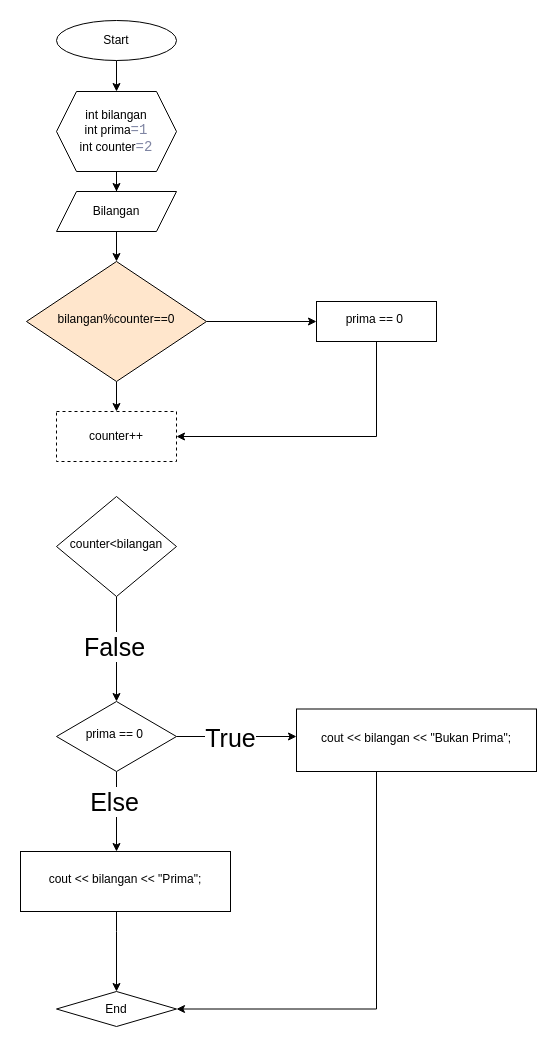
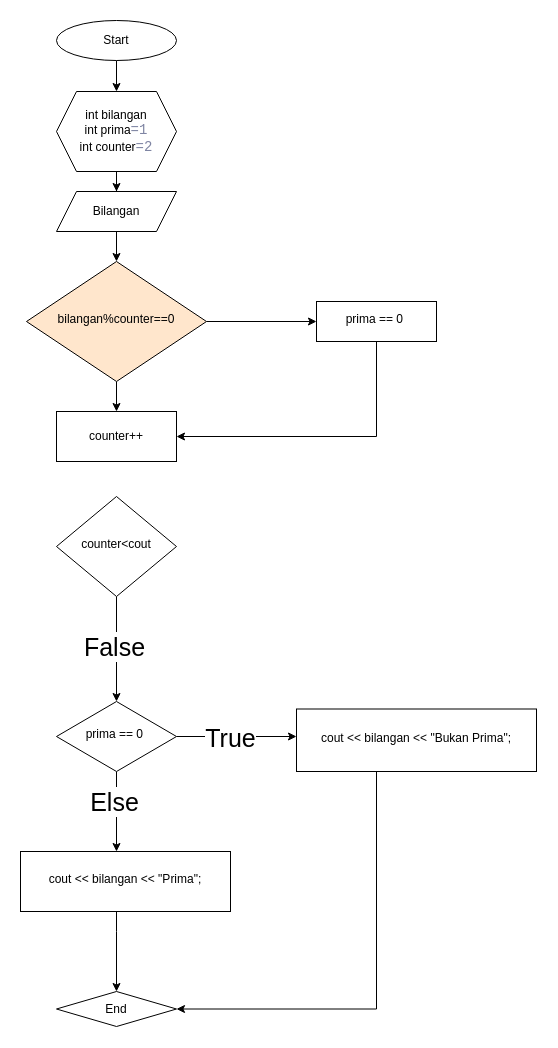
(117, 437) -> (117, 437)
(117, 545) -> (117, 545)
